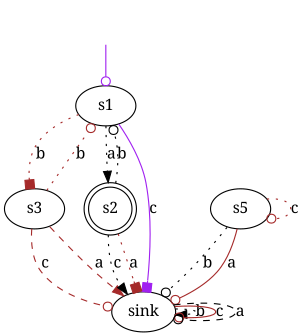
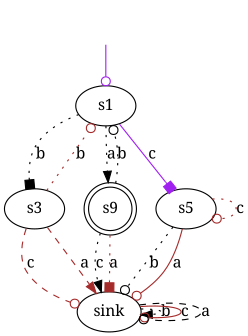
(42, 137) -> (42, 137)
(148, 199) -> (142, 153)
(110, 209) -> (110, 209)
